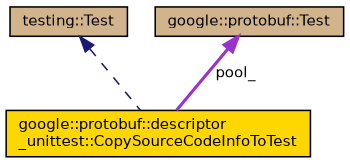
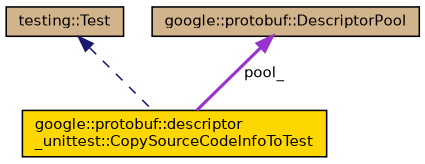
(249, 22) -> (286, 22)
